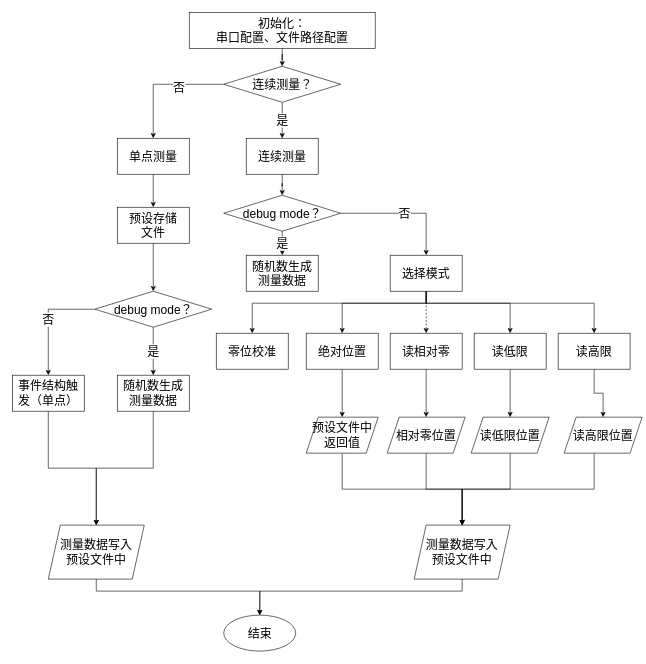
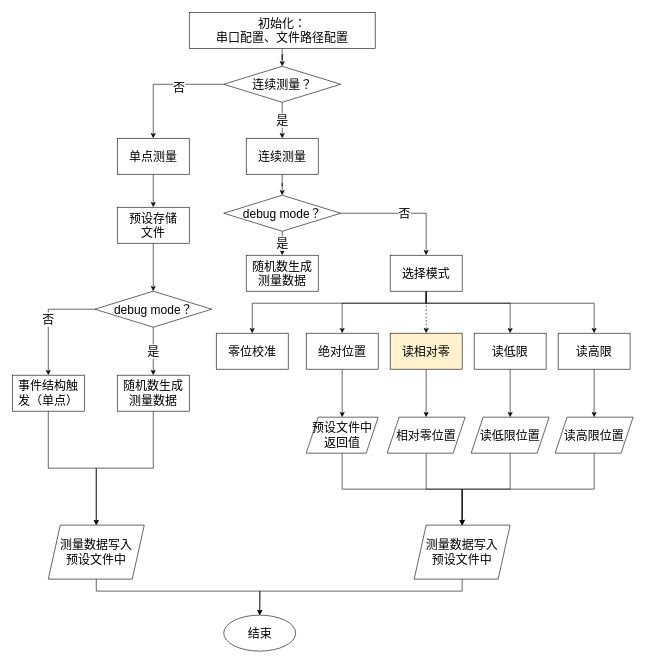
(426, 351) -> (426, 351)
(603, 435) -> (594, 435)
